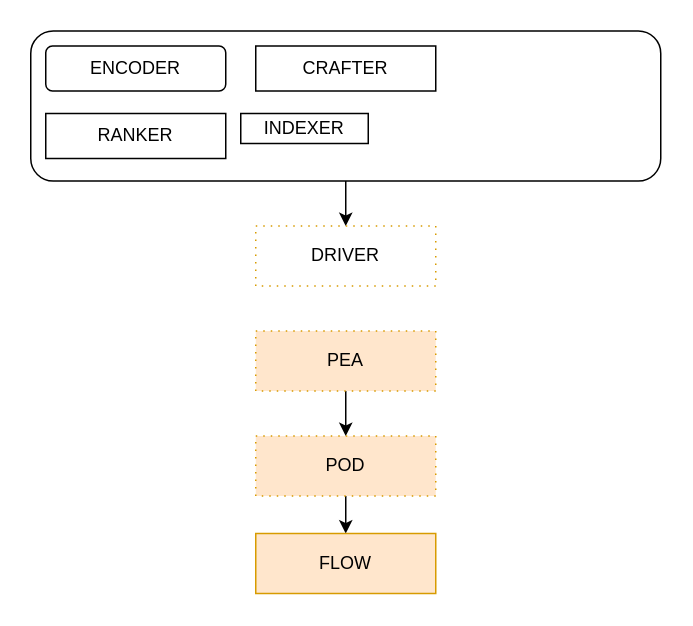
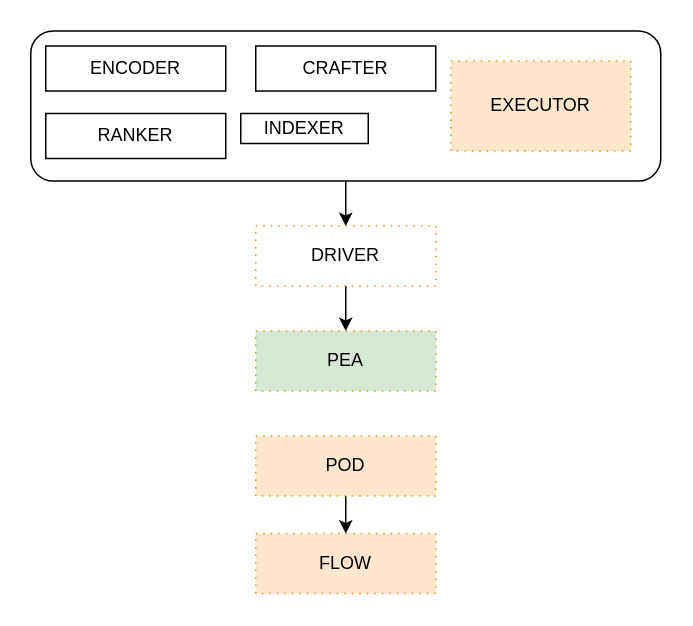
(136, 68) -> (136, 68)
none -> (541, 106)
none -> (346, 314)
(346, 361) -> (346, 361)
(346, 419) -> none
(346, 563) -> (346, 563)
